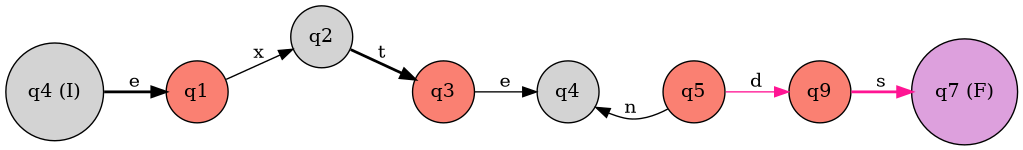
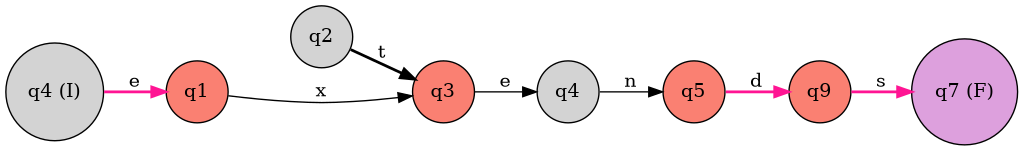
(253, 67) -> (313, 102)
(128, 92) -> (128, 92)
(750, 92) -> (750, 92)
(639, 119) -> (624, 92)
